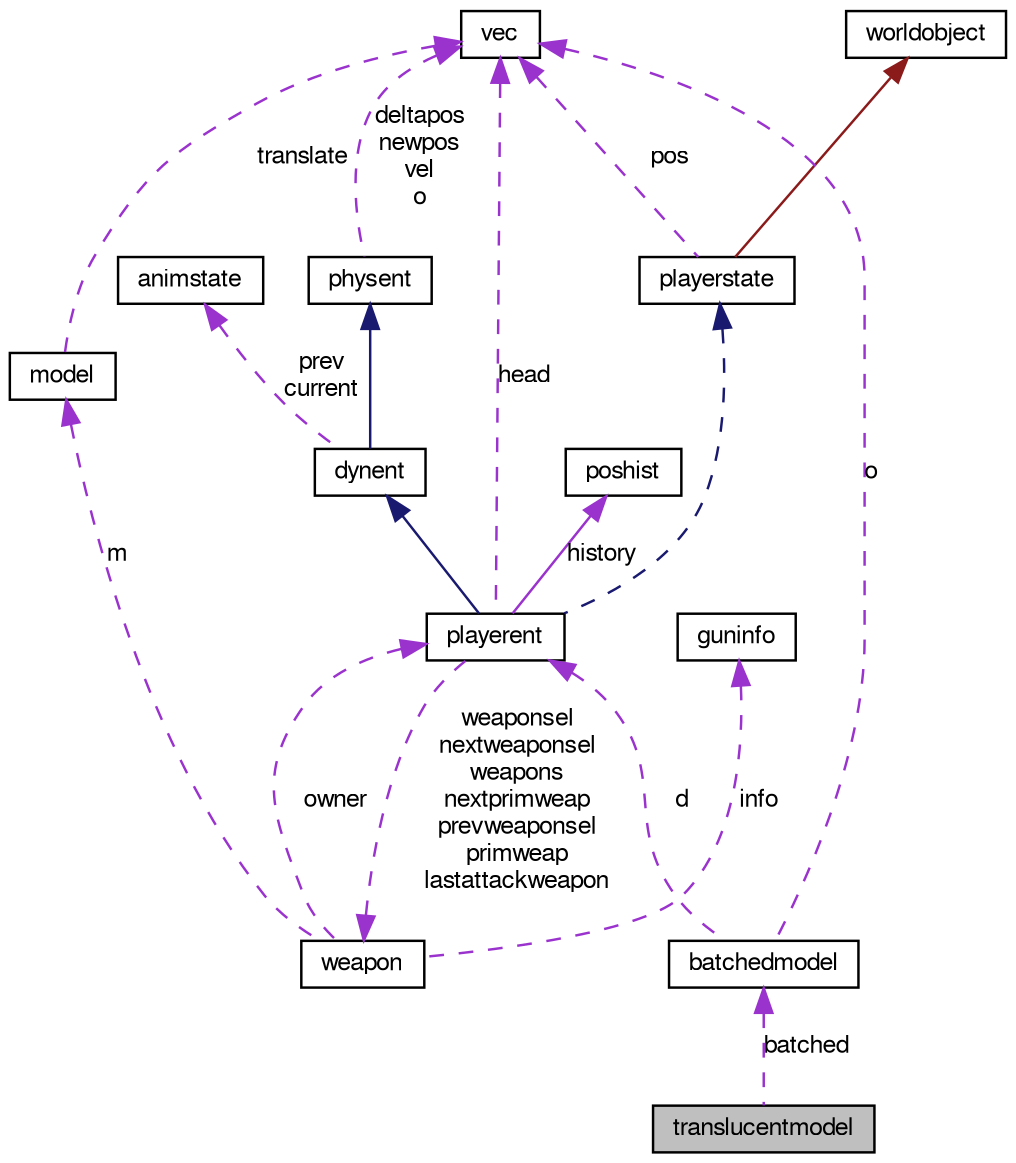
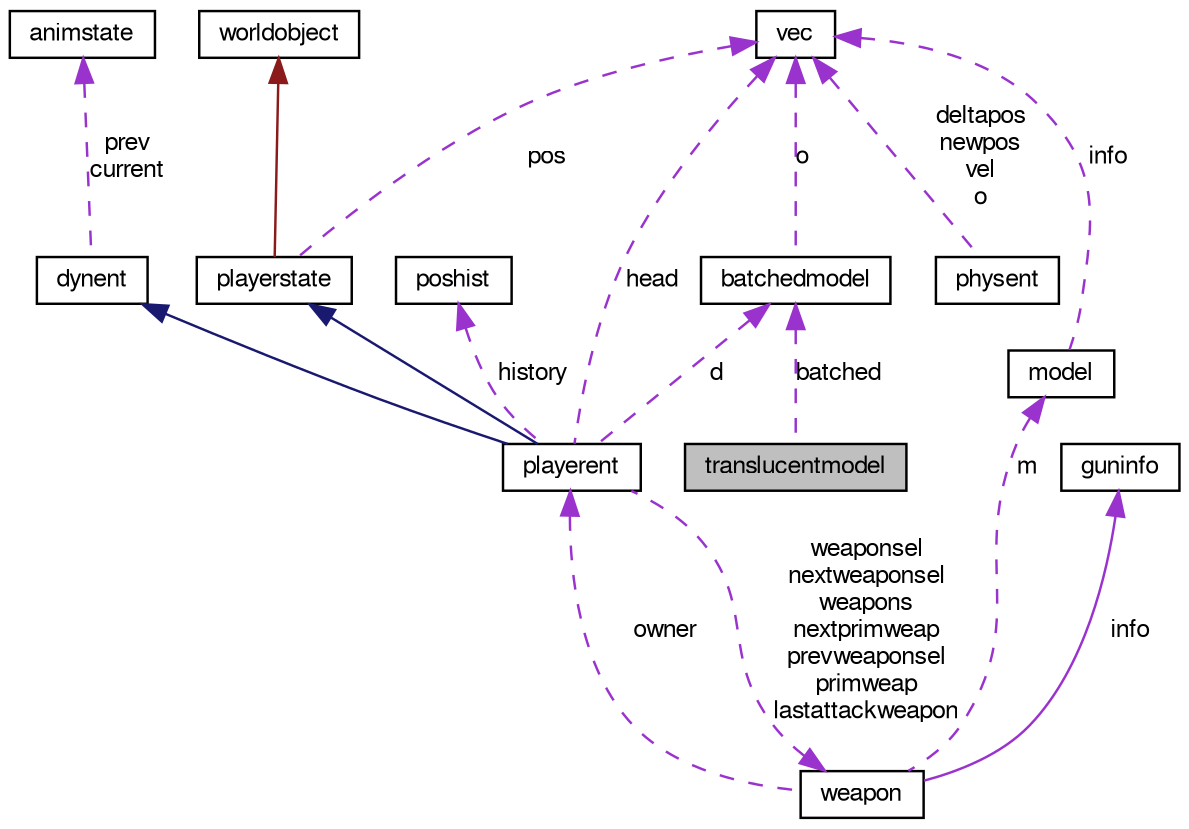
(303, 157) -> (1108, 157)
(370, 389) -> none
(701, 504) -> (434, 381)
(552, 565) -> (494, 392)
(646, 808) -> (674, 382)
(664, 908) -> (1062, 682)
